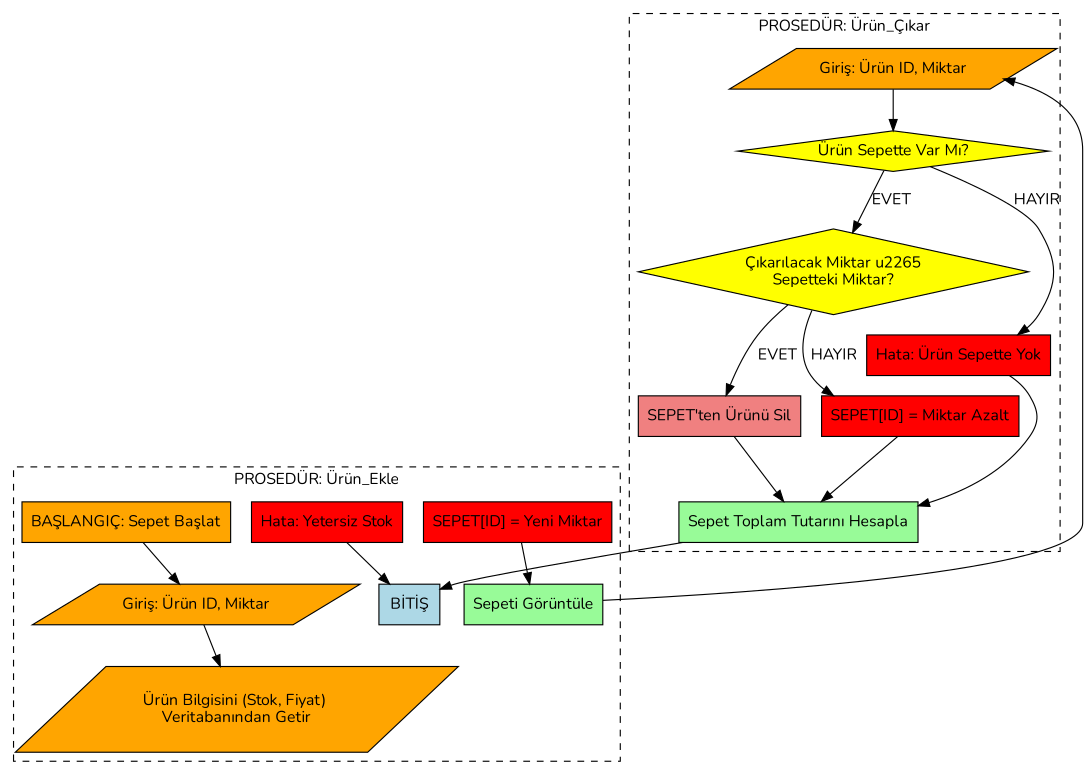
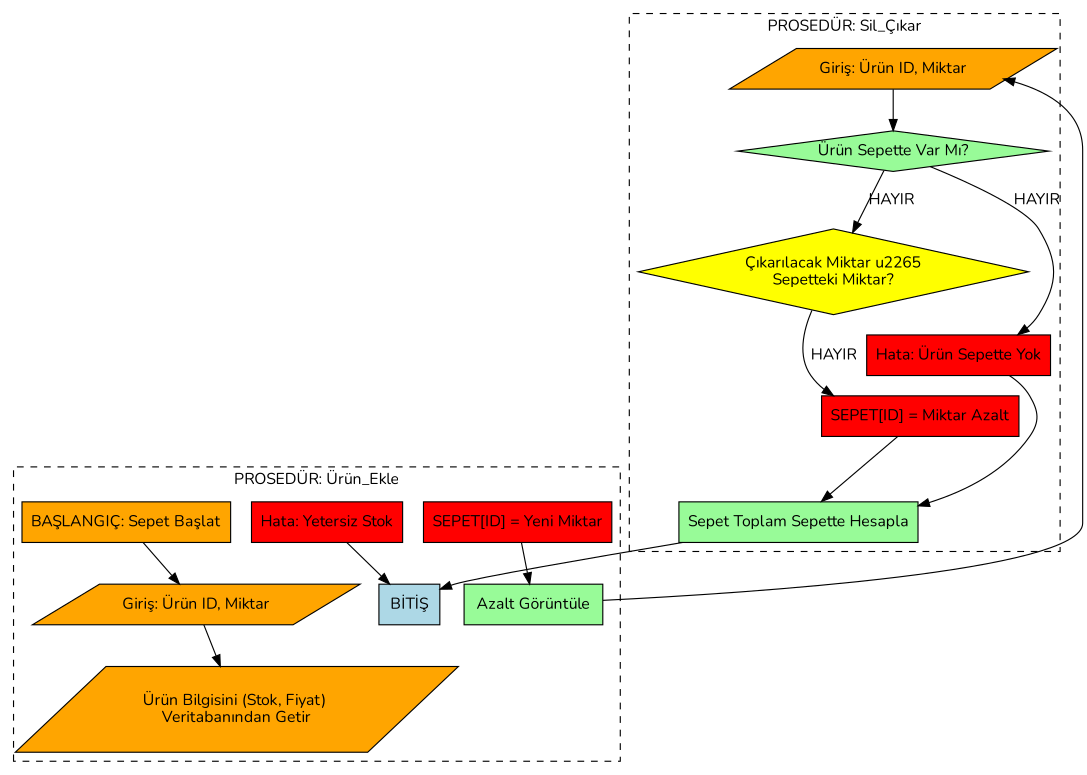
(845, 27) -> (845, 27)
(893, 151) -> (893, 151)
(892, 200) -> (892, 200)
(720, 416) -> none
(798, 522) -> (798, 522)
(533, 604) -> (533, 604)
